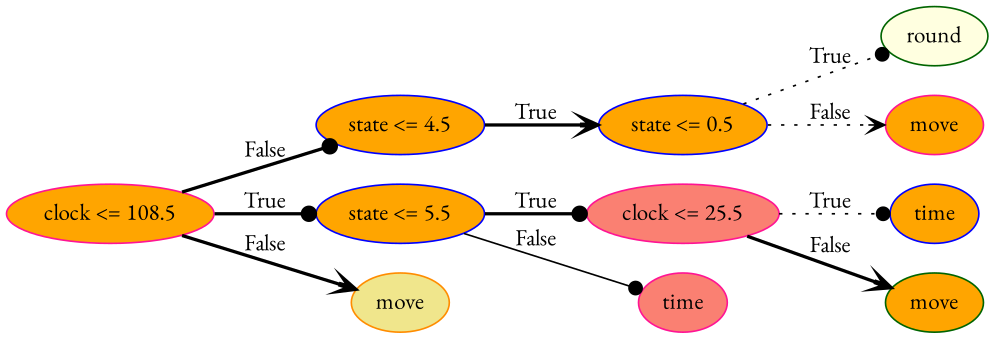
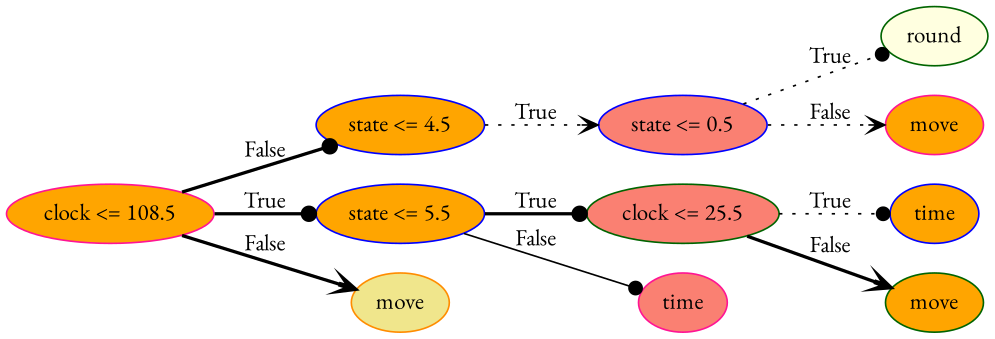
(533, 125) -> (533, 125)
(683, 125) -> (683, 125)
(683, 214) -> (683, 214)
